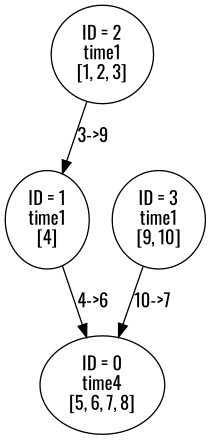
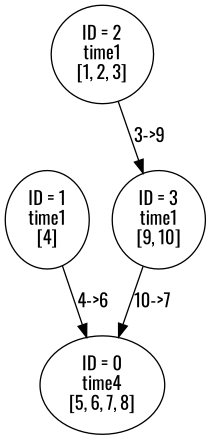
(77, 131) -> (128, 131)
